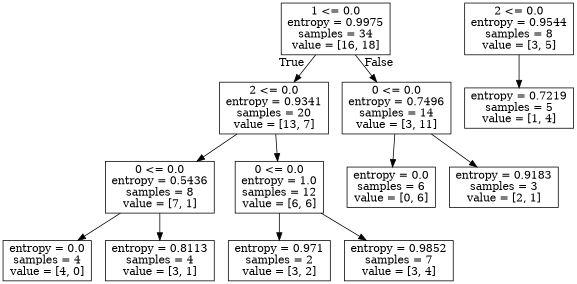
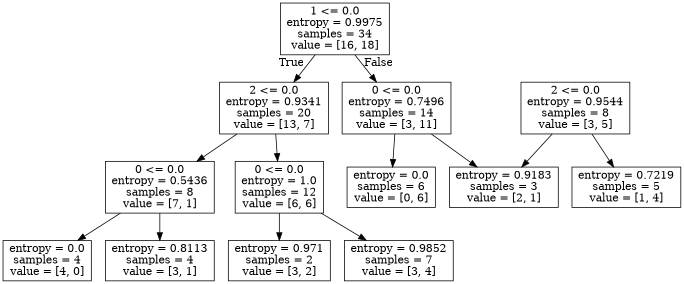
none -> (540, 148)
